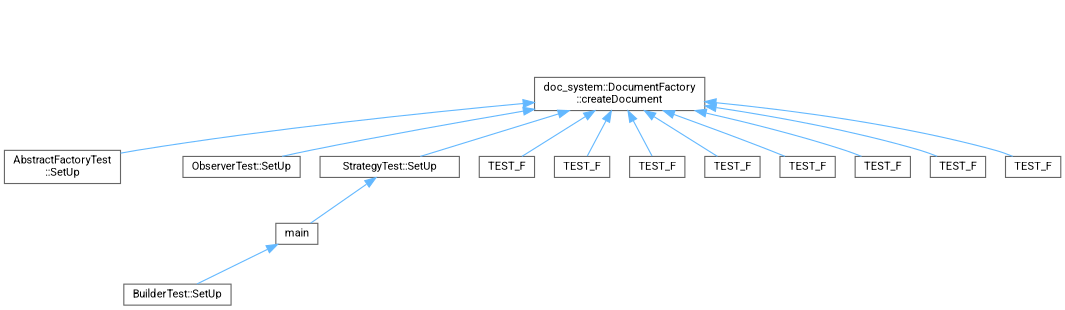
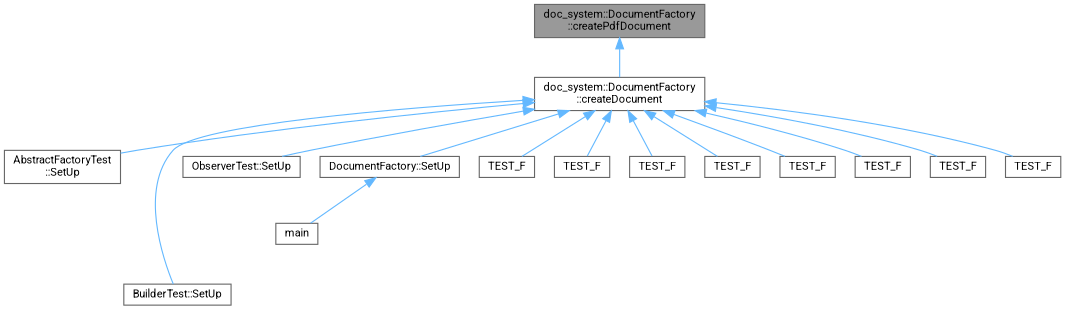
none -> (620, 21)
(390, 167) -> (390, 167)
(232, 267) -> (276, 123)
